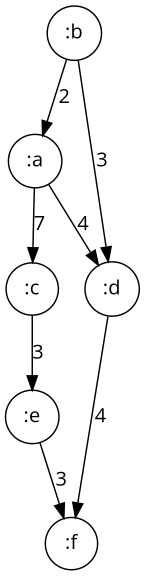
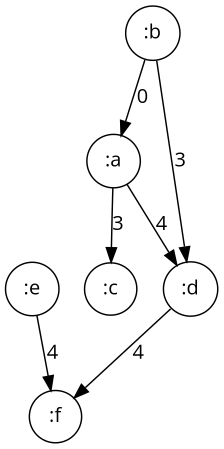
(65, 98) -> (143, 98)
(40, 225) -> (119, 225)
(32, 345) -> none
(62, 480) -> (53, 353)
